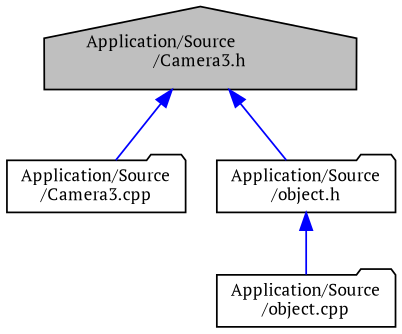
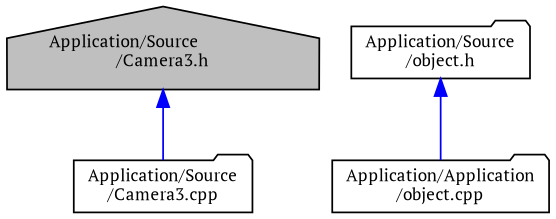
(263, 132) -> none
(306, 301) -> (441, 186)
